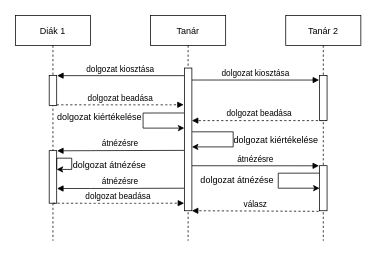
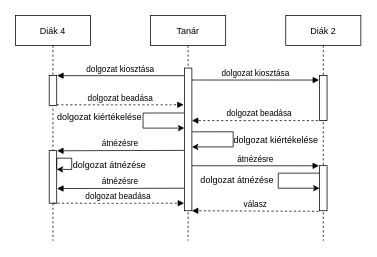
(53, 31) -> (53, 31)
(323, 31) -> (323, 31)
